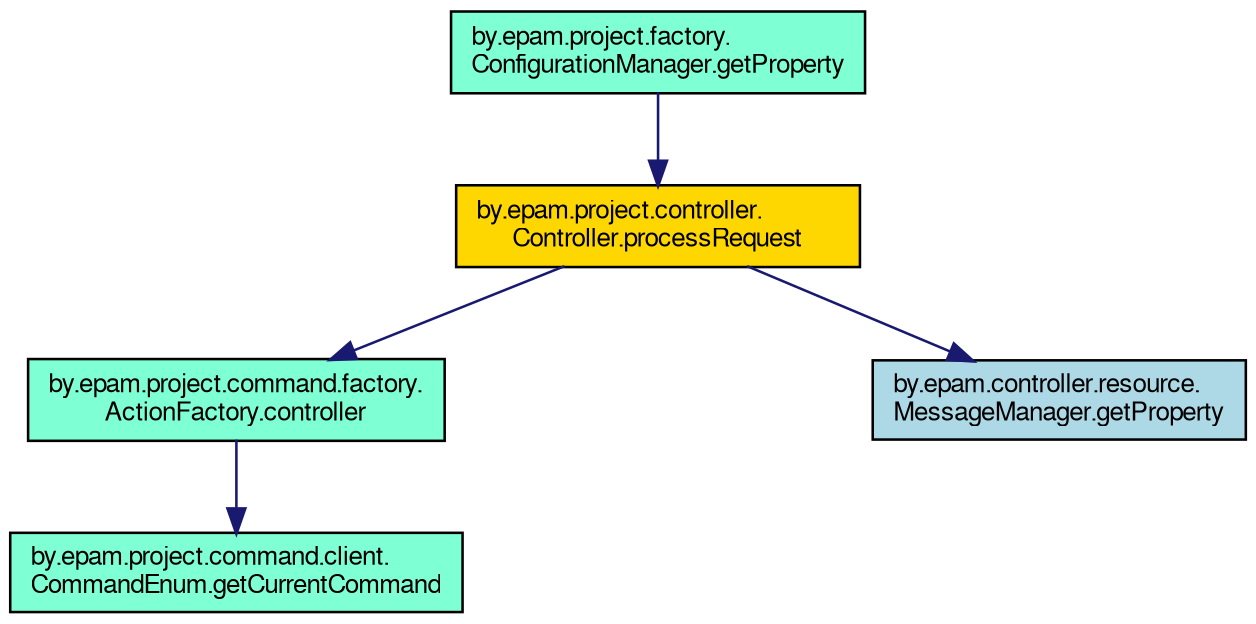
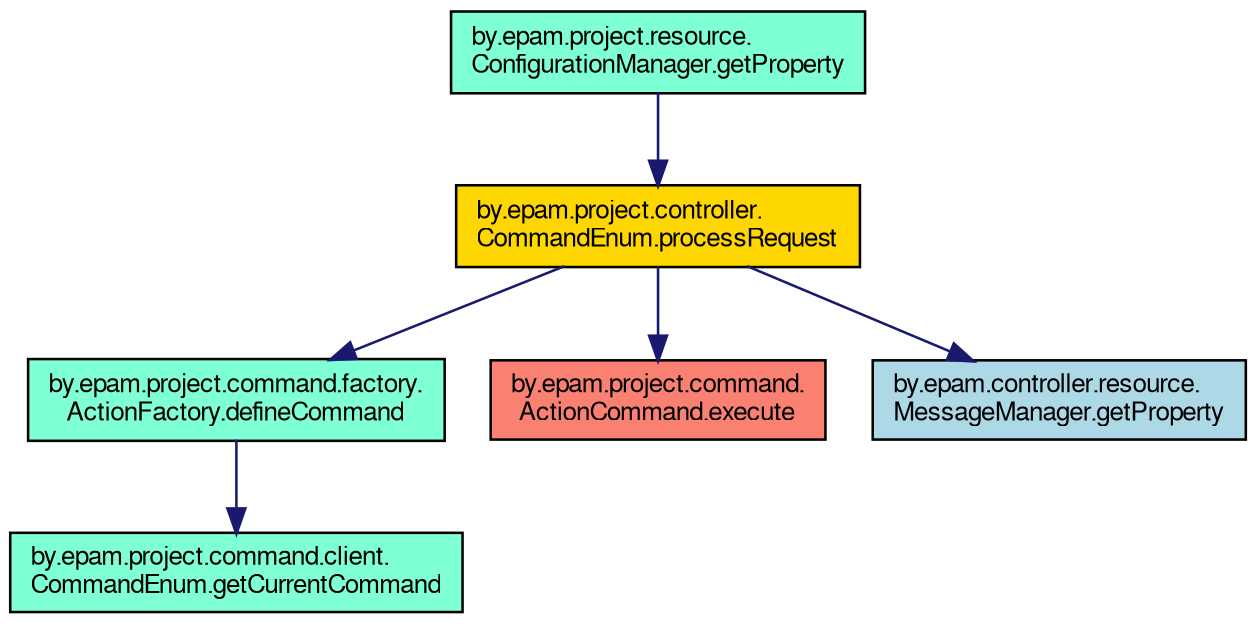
(658, 52) -> (658, 52)
(658, 226) -> (658, 226)
(236, 400) -> (236, 400)
none -> (658, 400)
